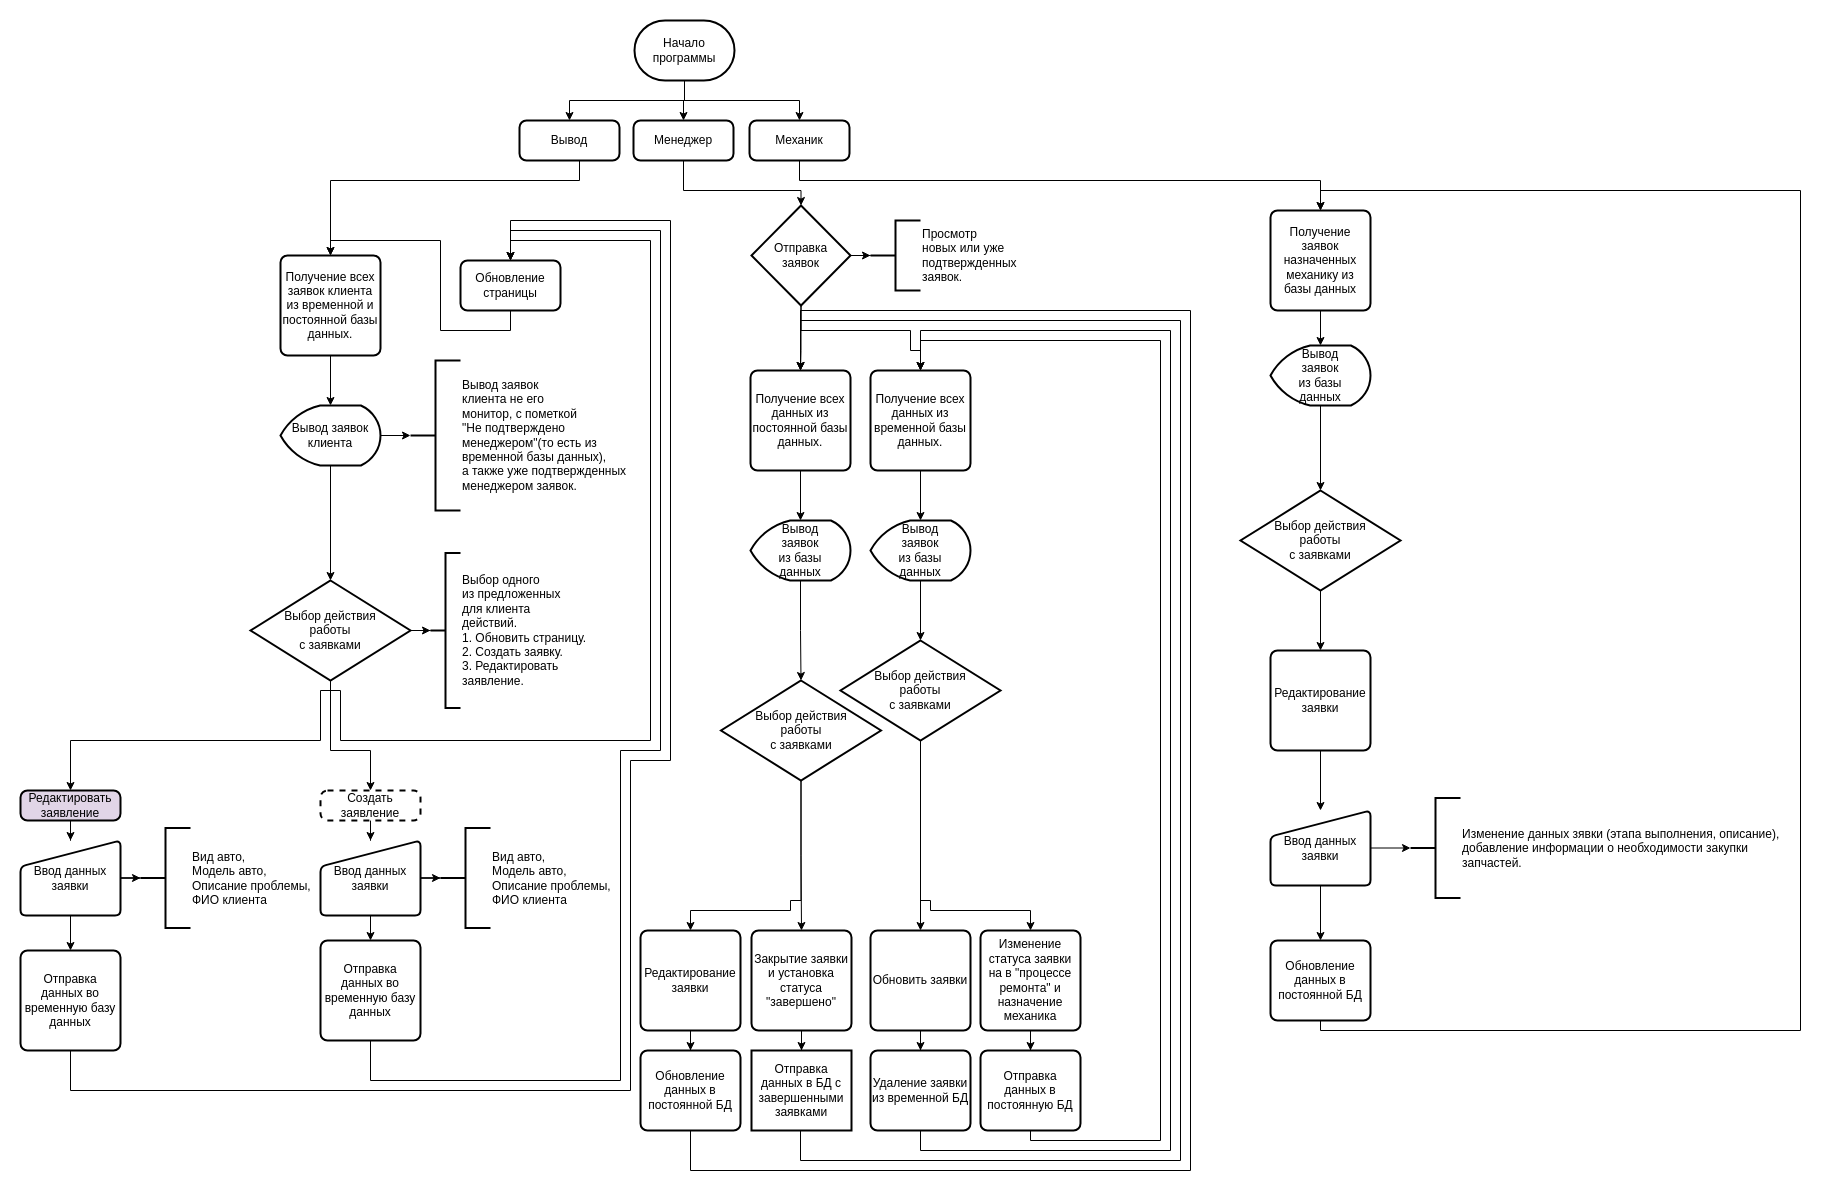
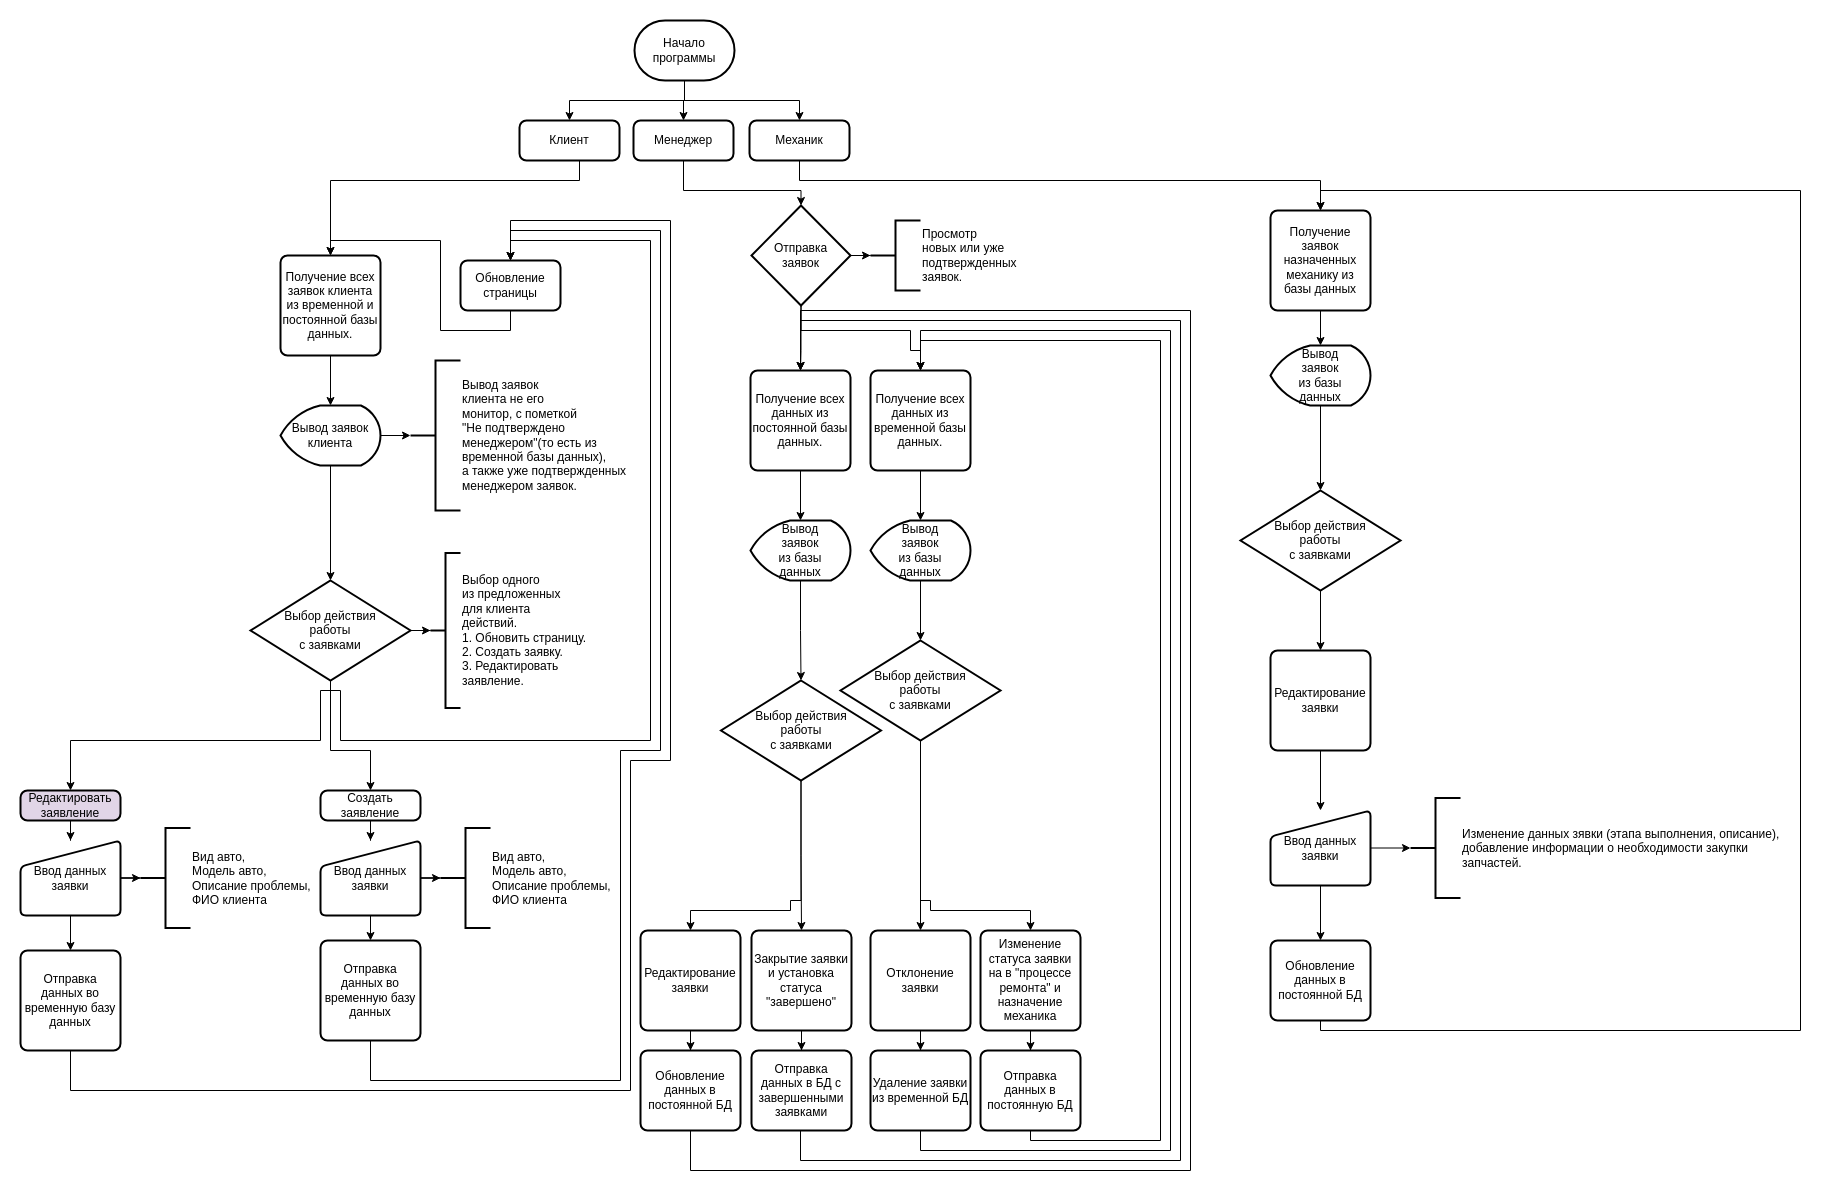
(570, 141) -> (570, 141)
(371, 806) -> (371, 806)
(921, 981) -> (921, 981)
(802, 1091) -> (802, 1091)
